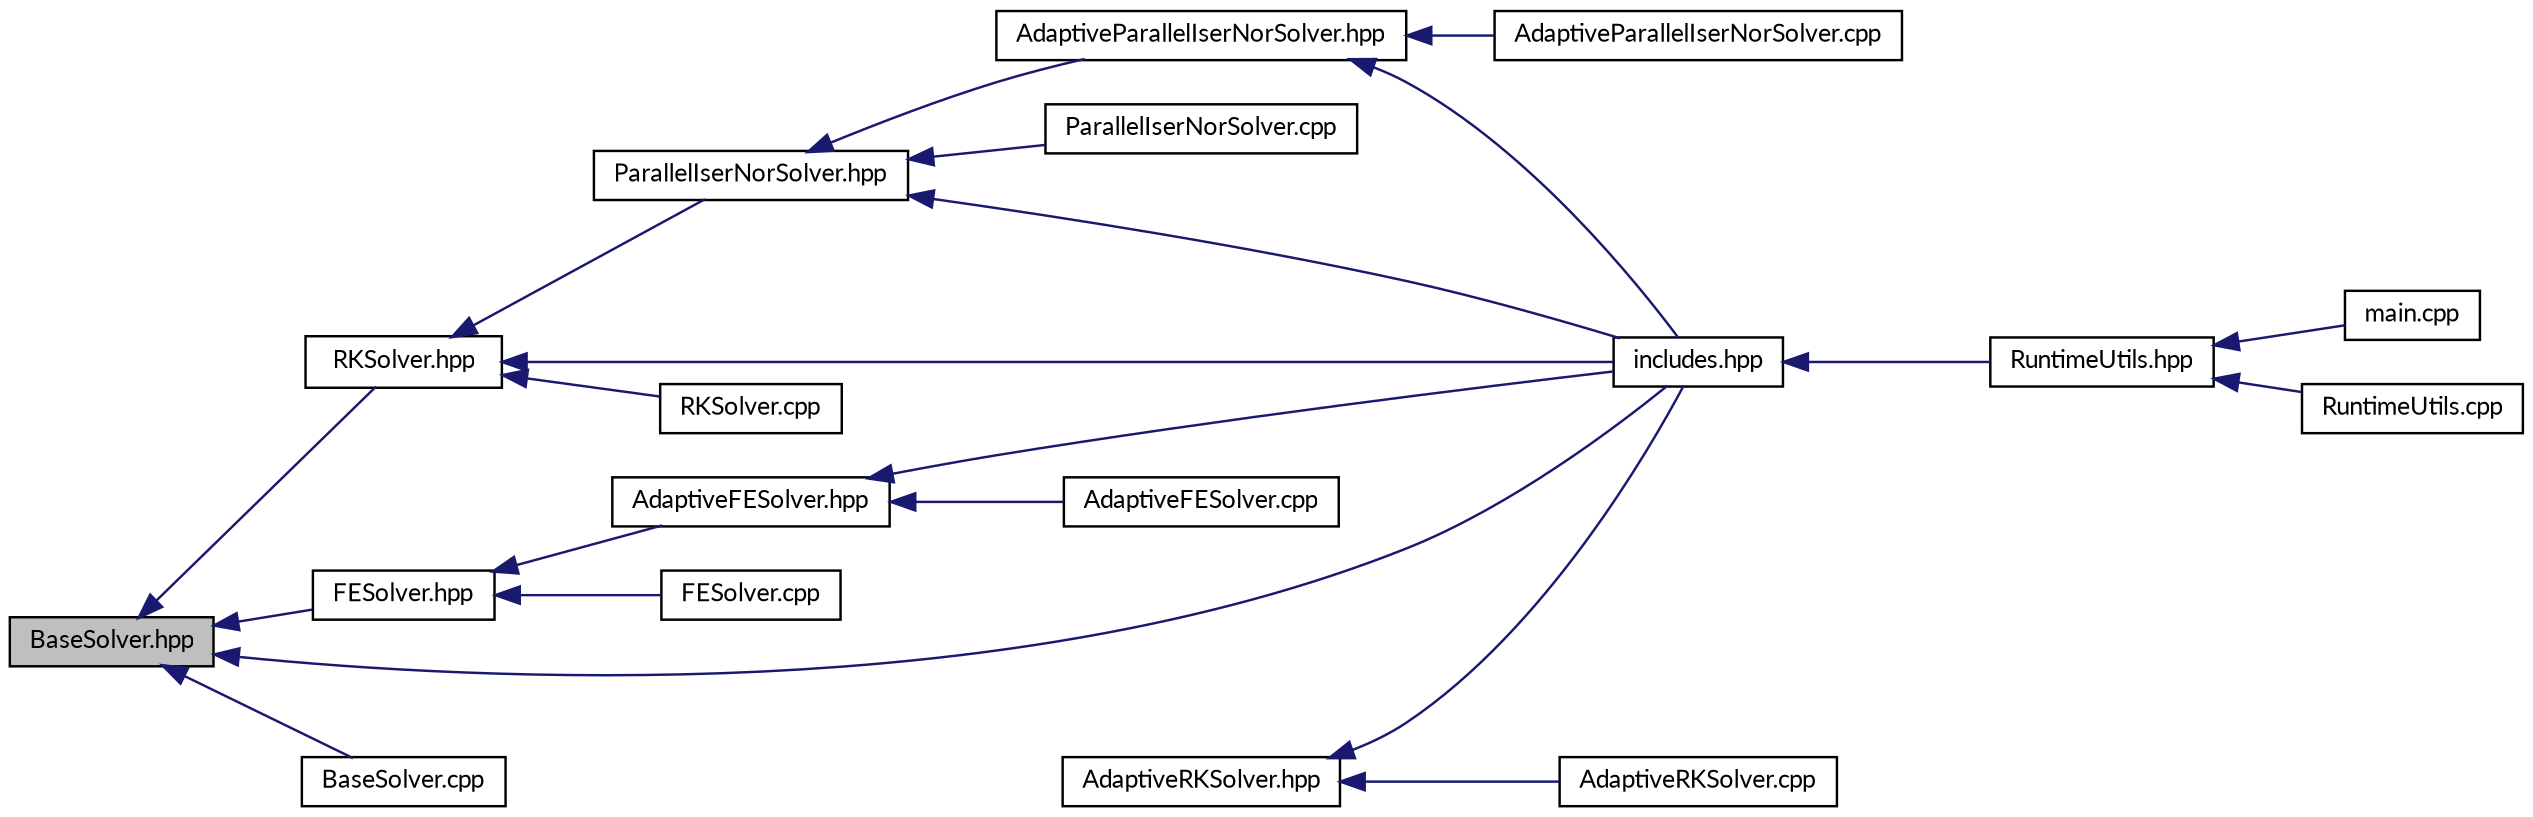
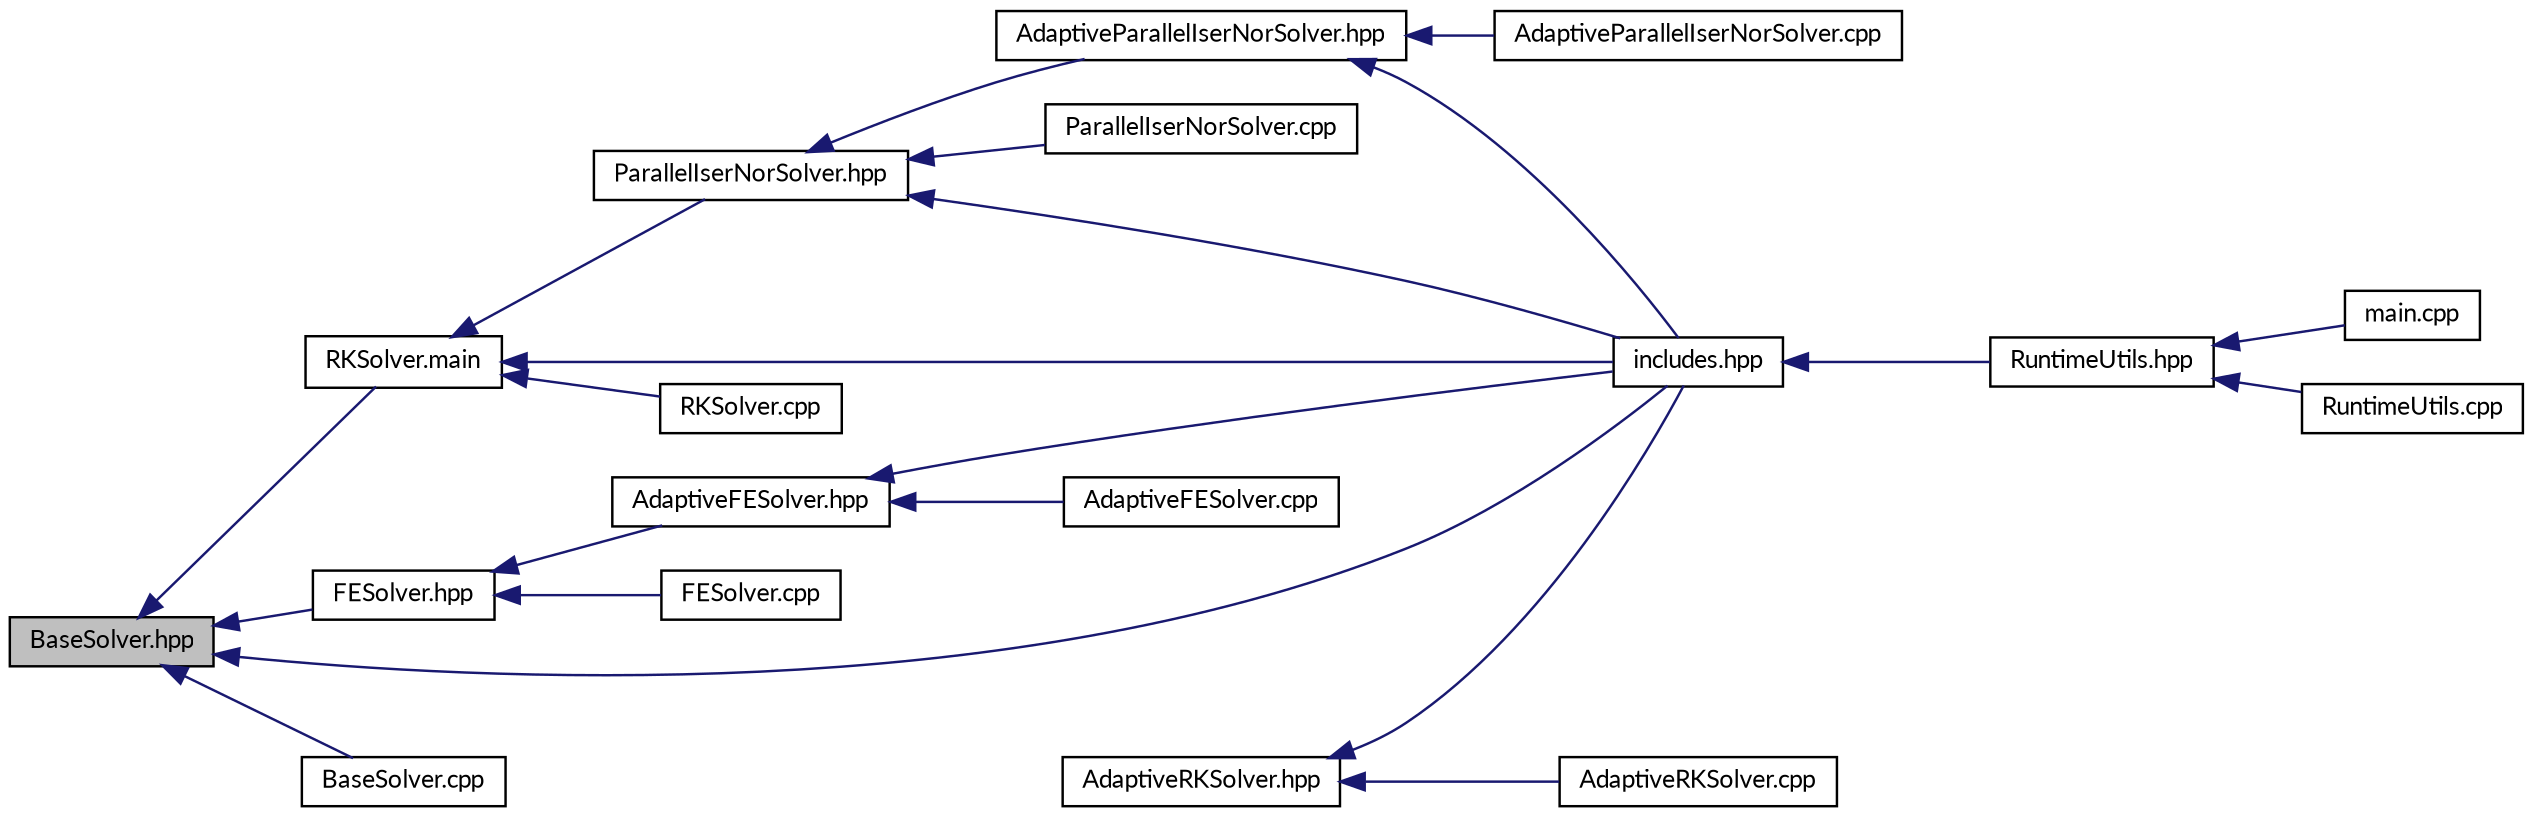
(404, 362) -> (404, 362)
